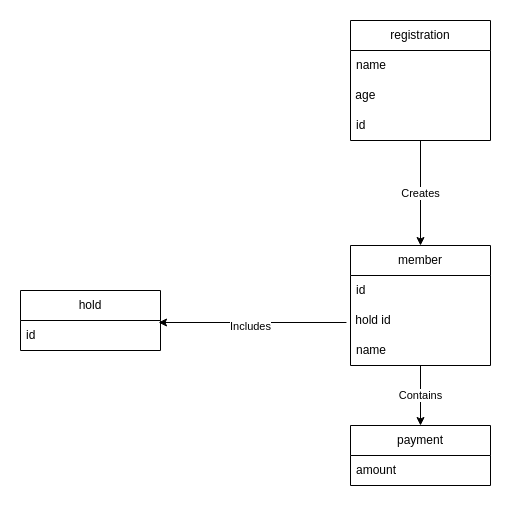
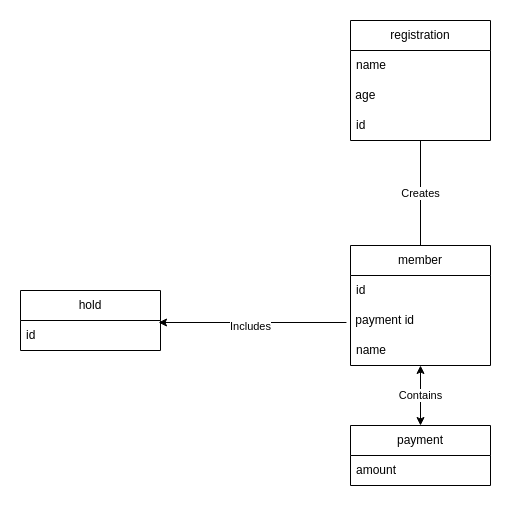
(421, 237) -> (421, 240)
(371, 321) -> (383, 321)
(421, 371) -> (421, 373)
